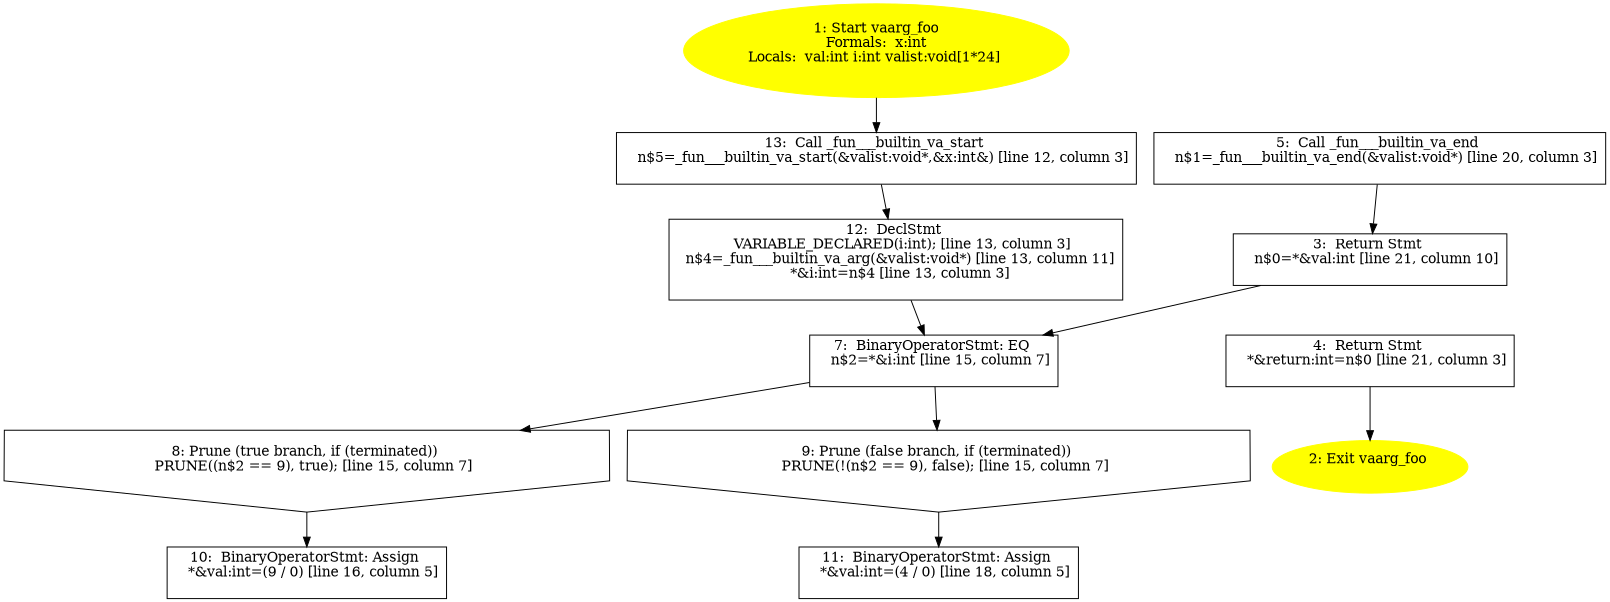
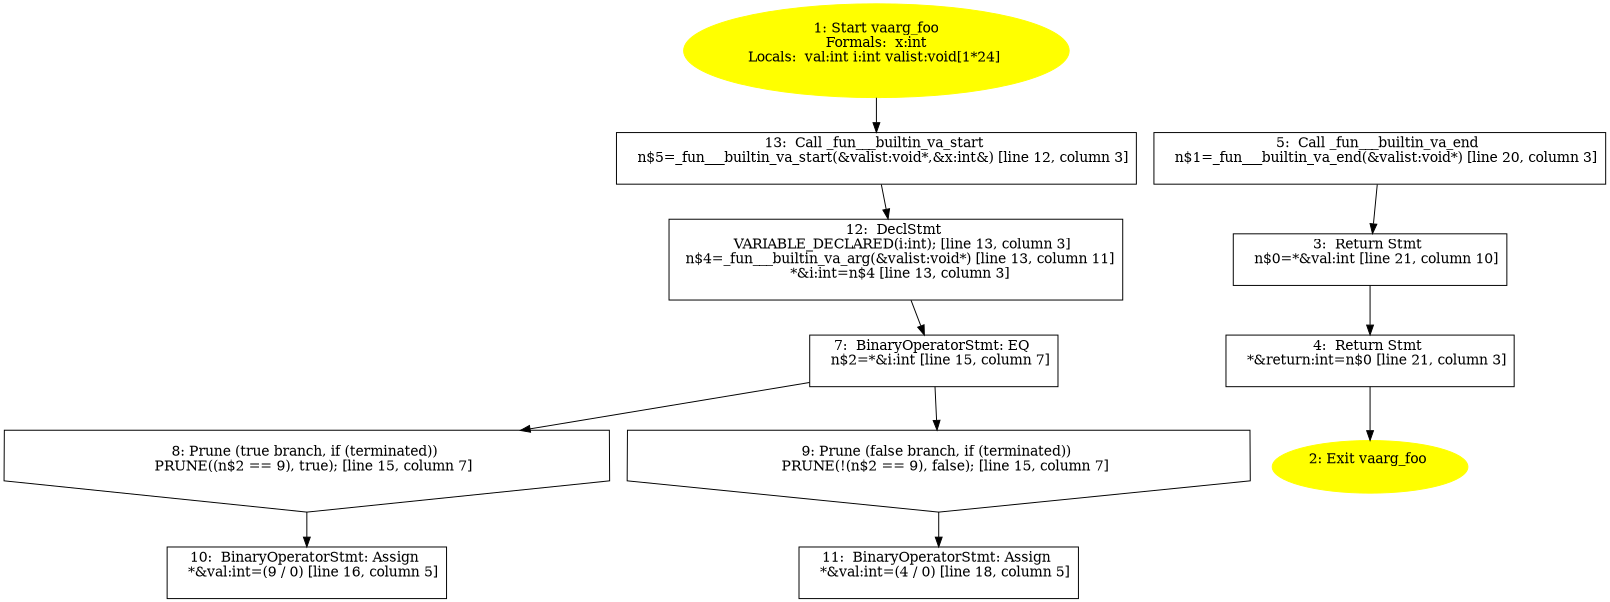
(1157, 309) -> (1370, 305)
